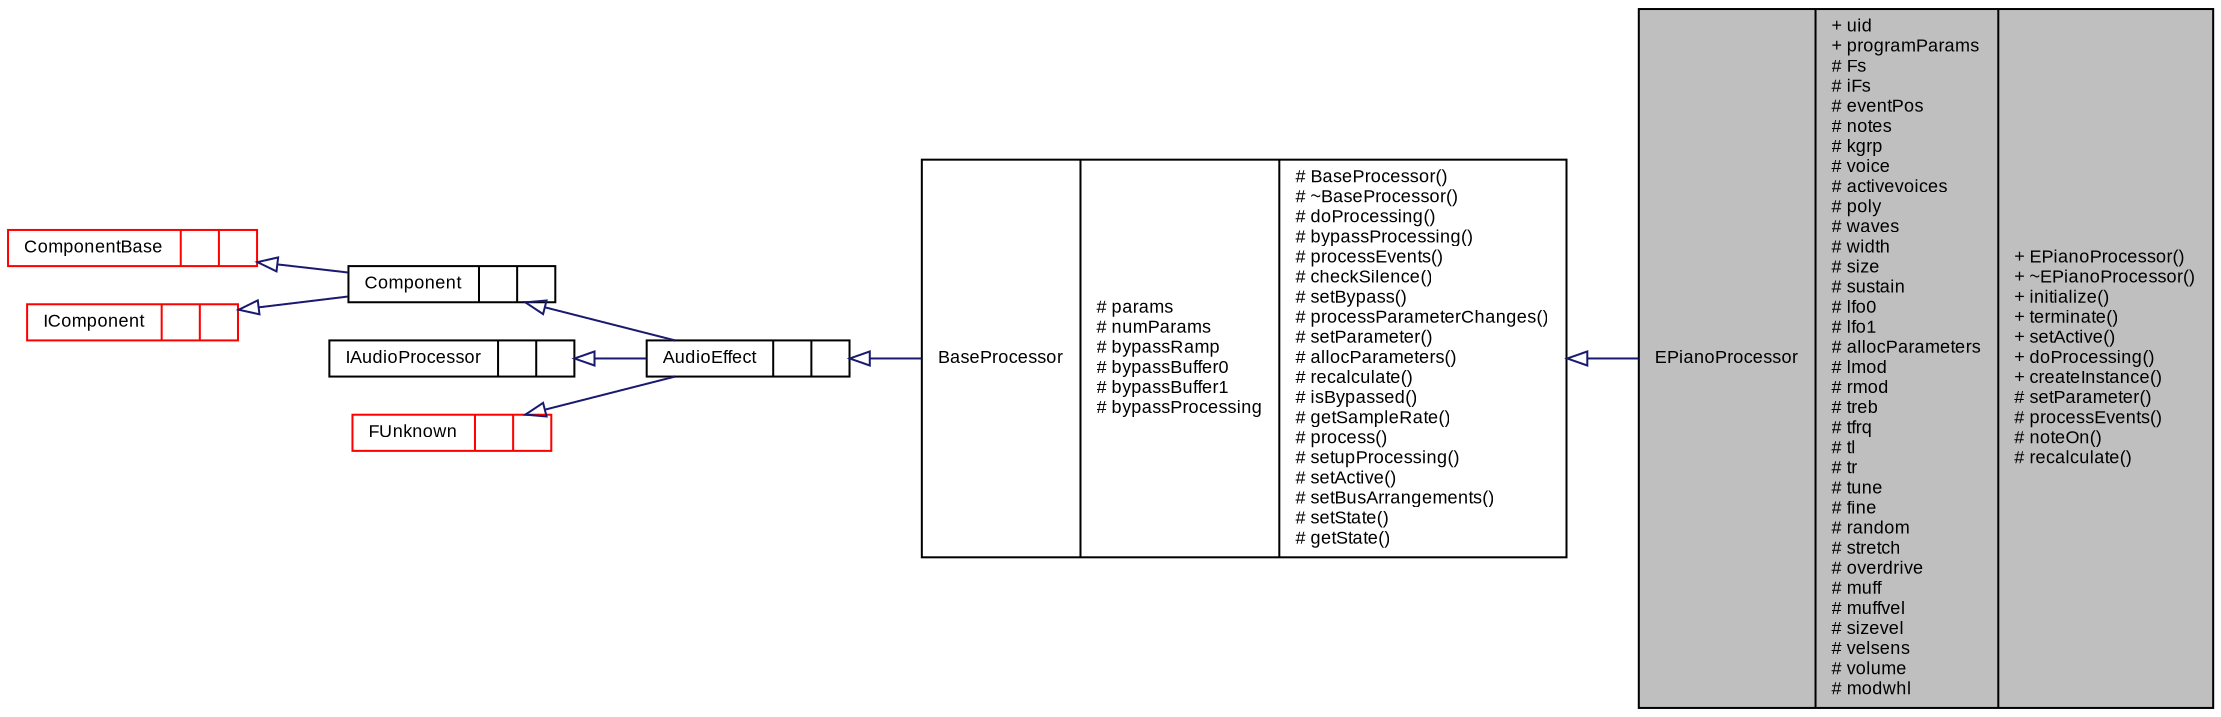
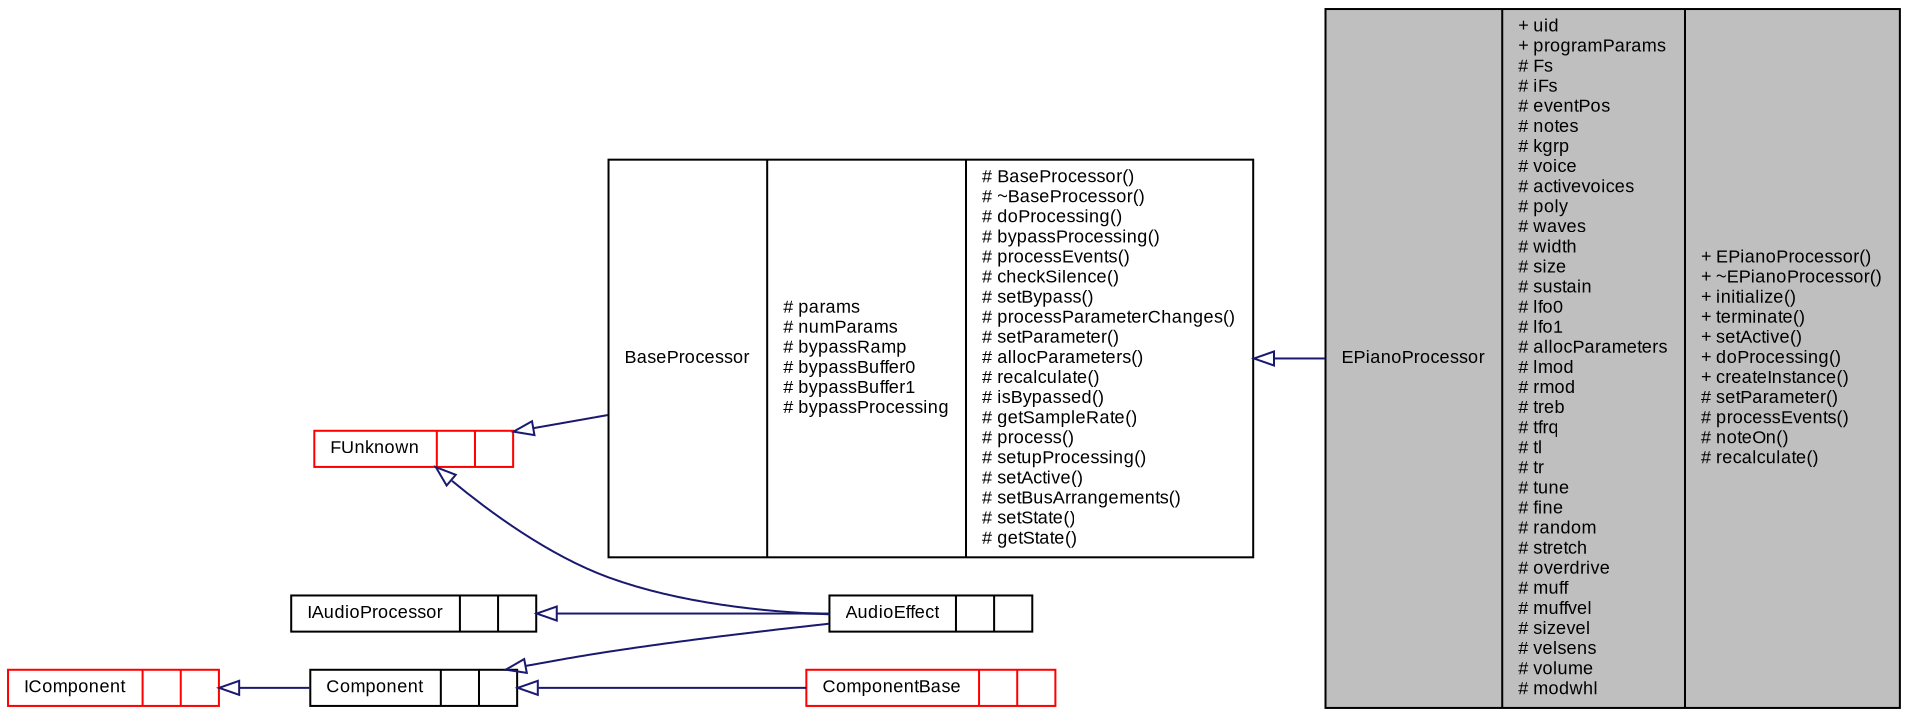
(313, 268) -> (672, 688)
(896, 358) -> (571, 422)
